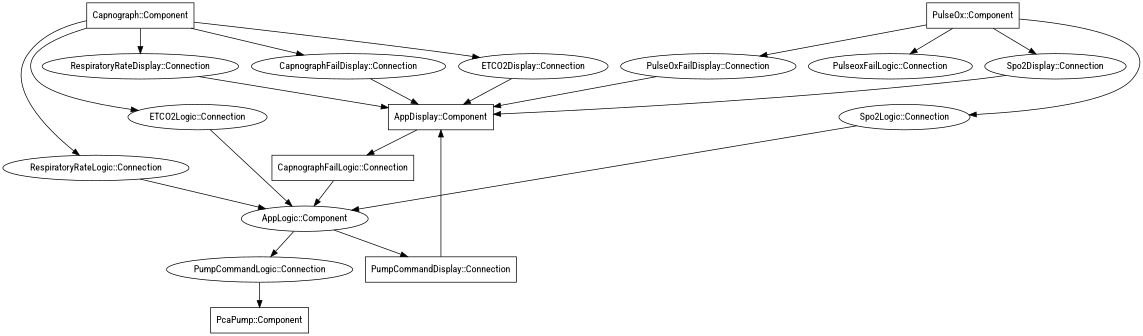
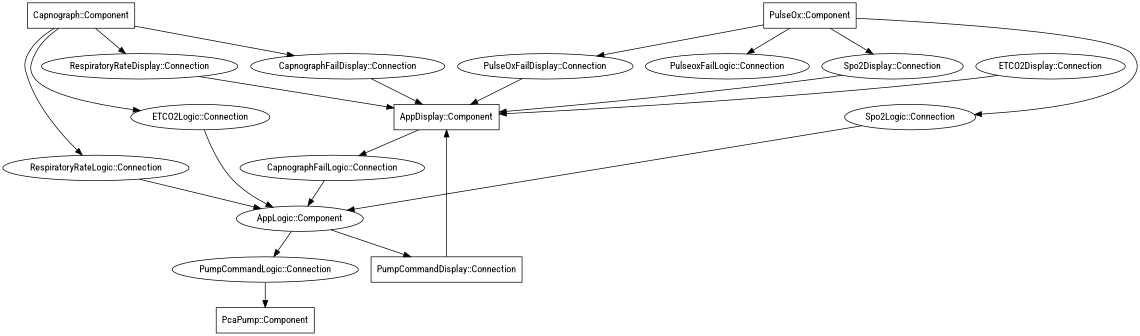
(333, 39) -> none
(343, 168) -> (332, 168)
